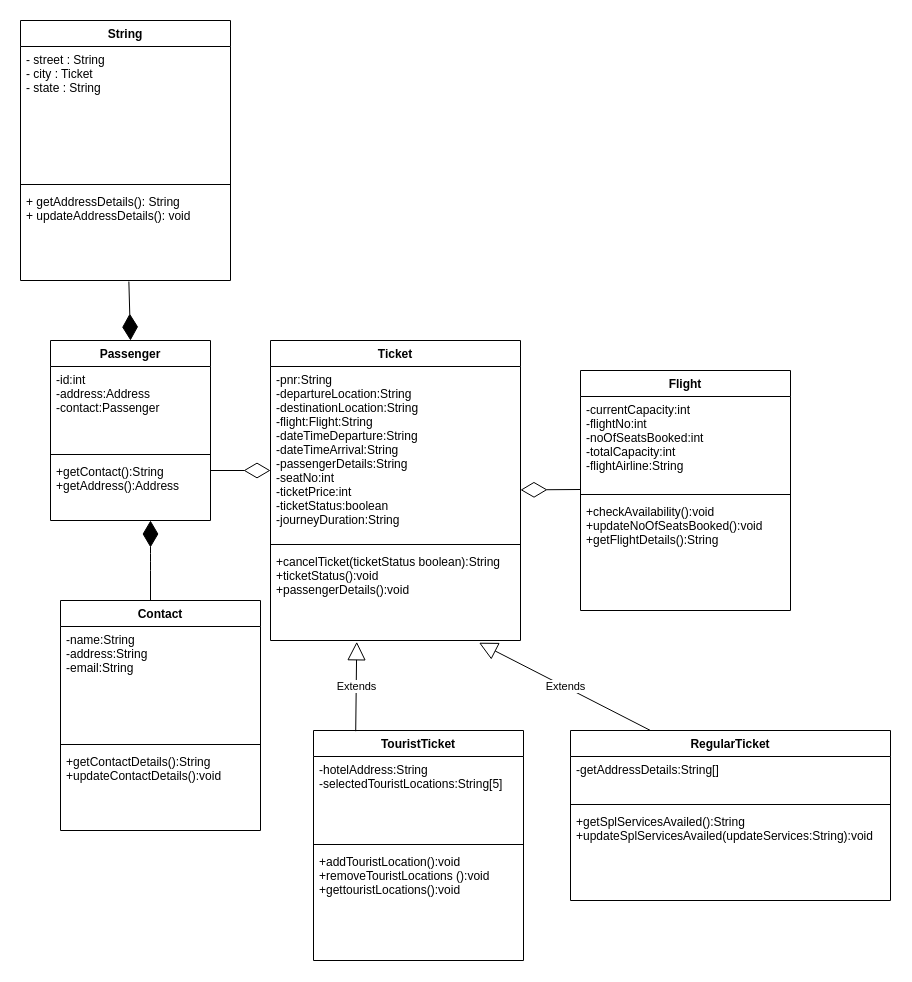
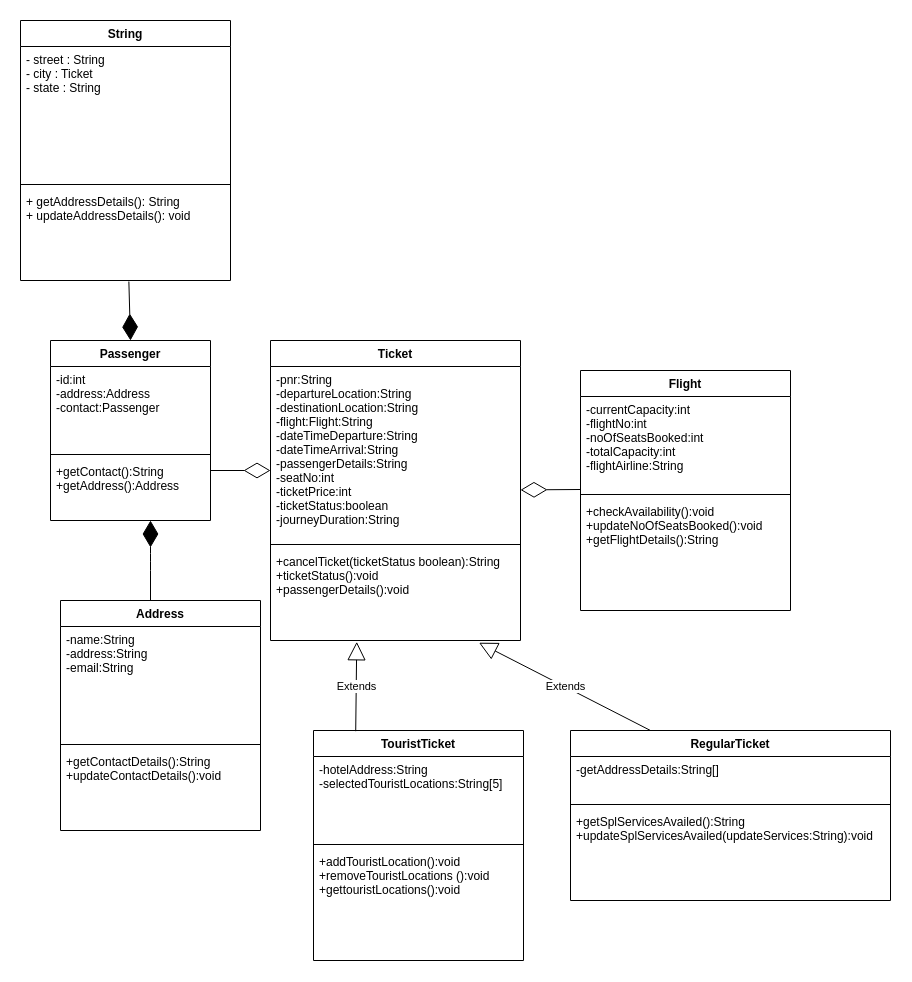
(160, 614) -> (160, 614)
